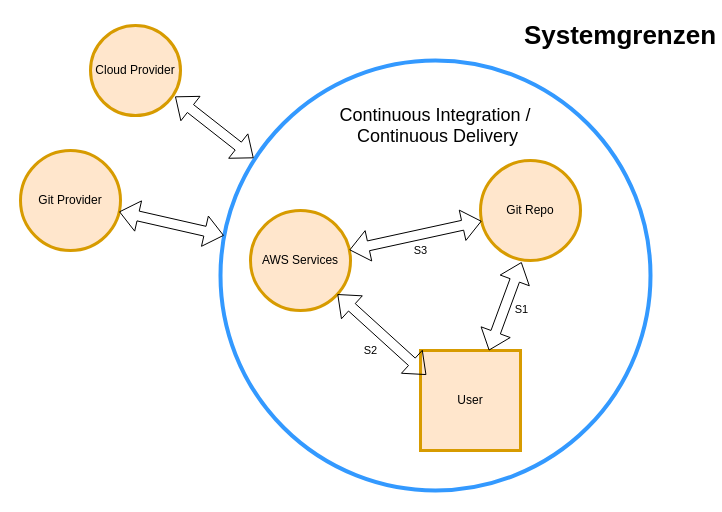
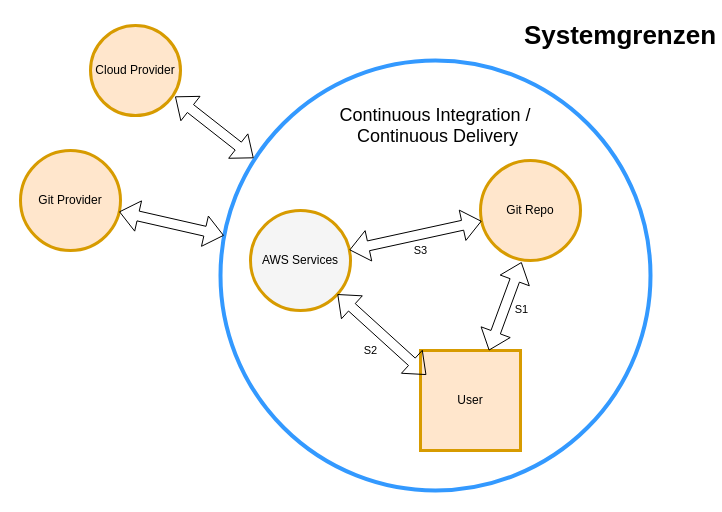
(301, 261) -> (301, 261)
